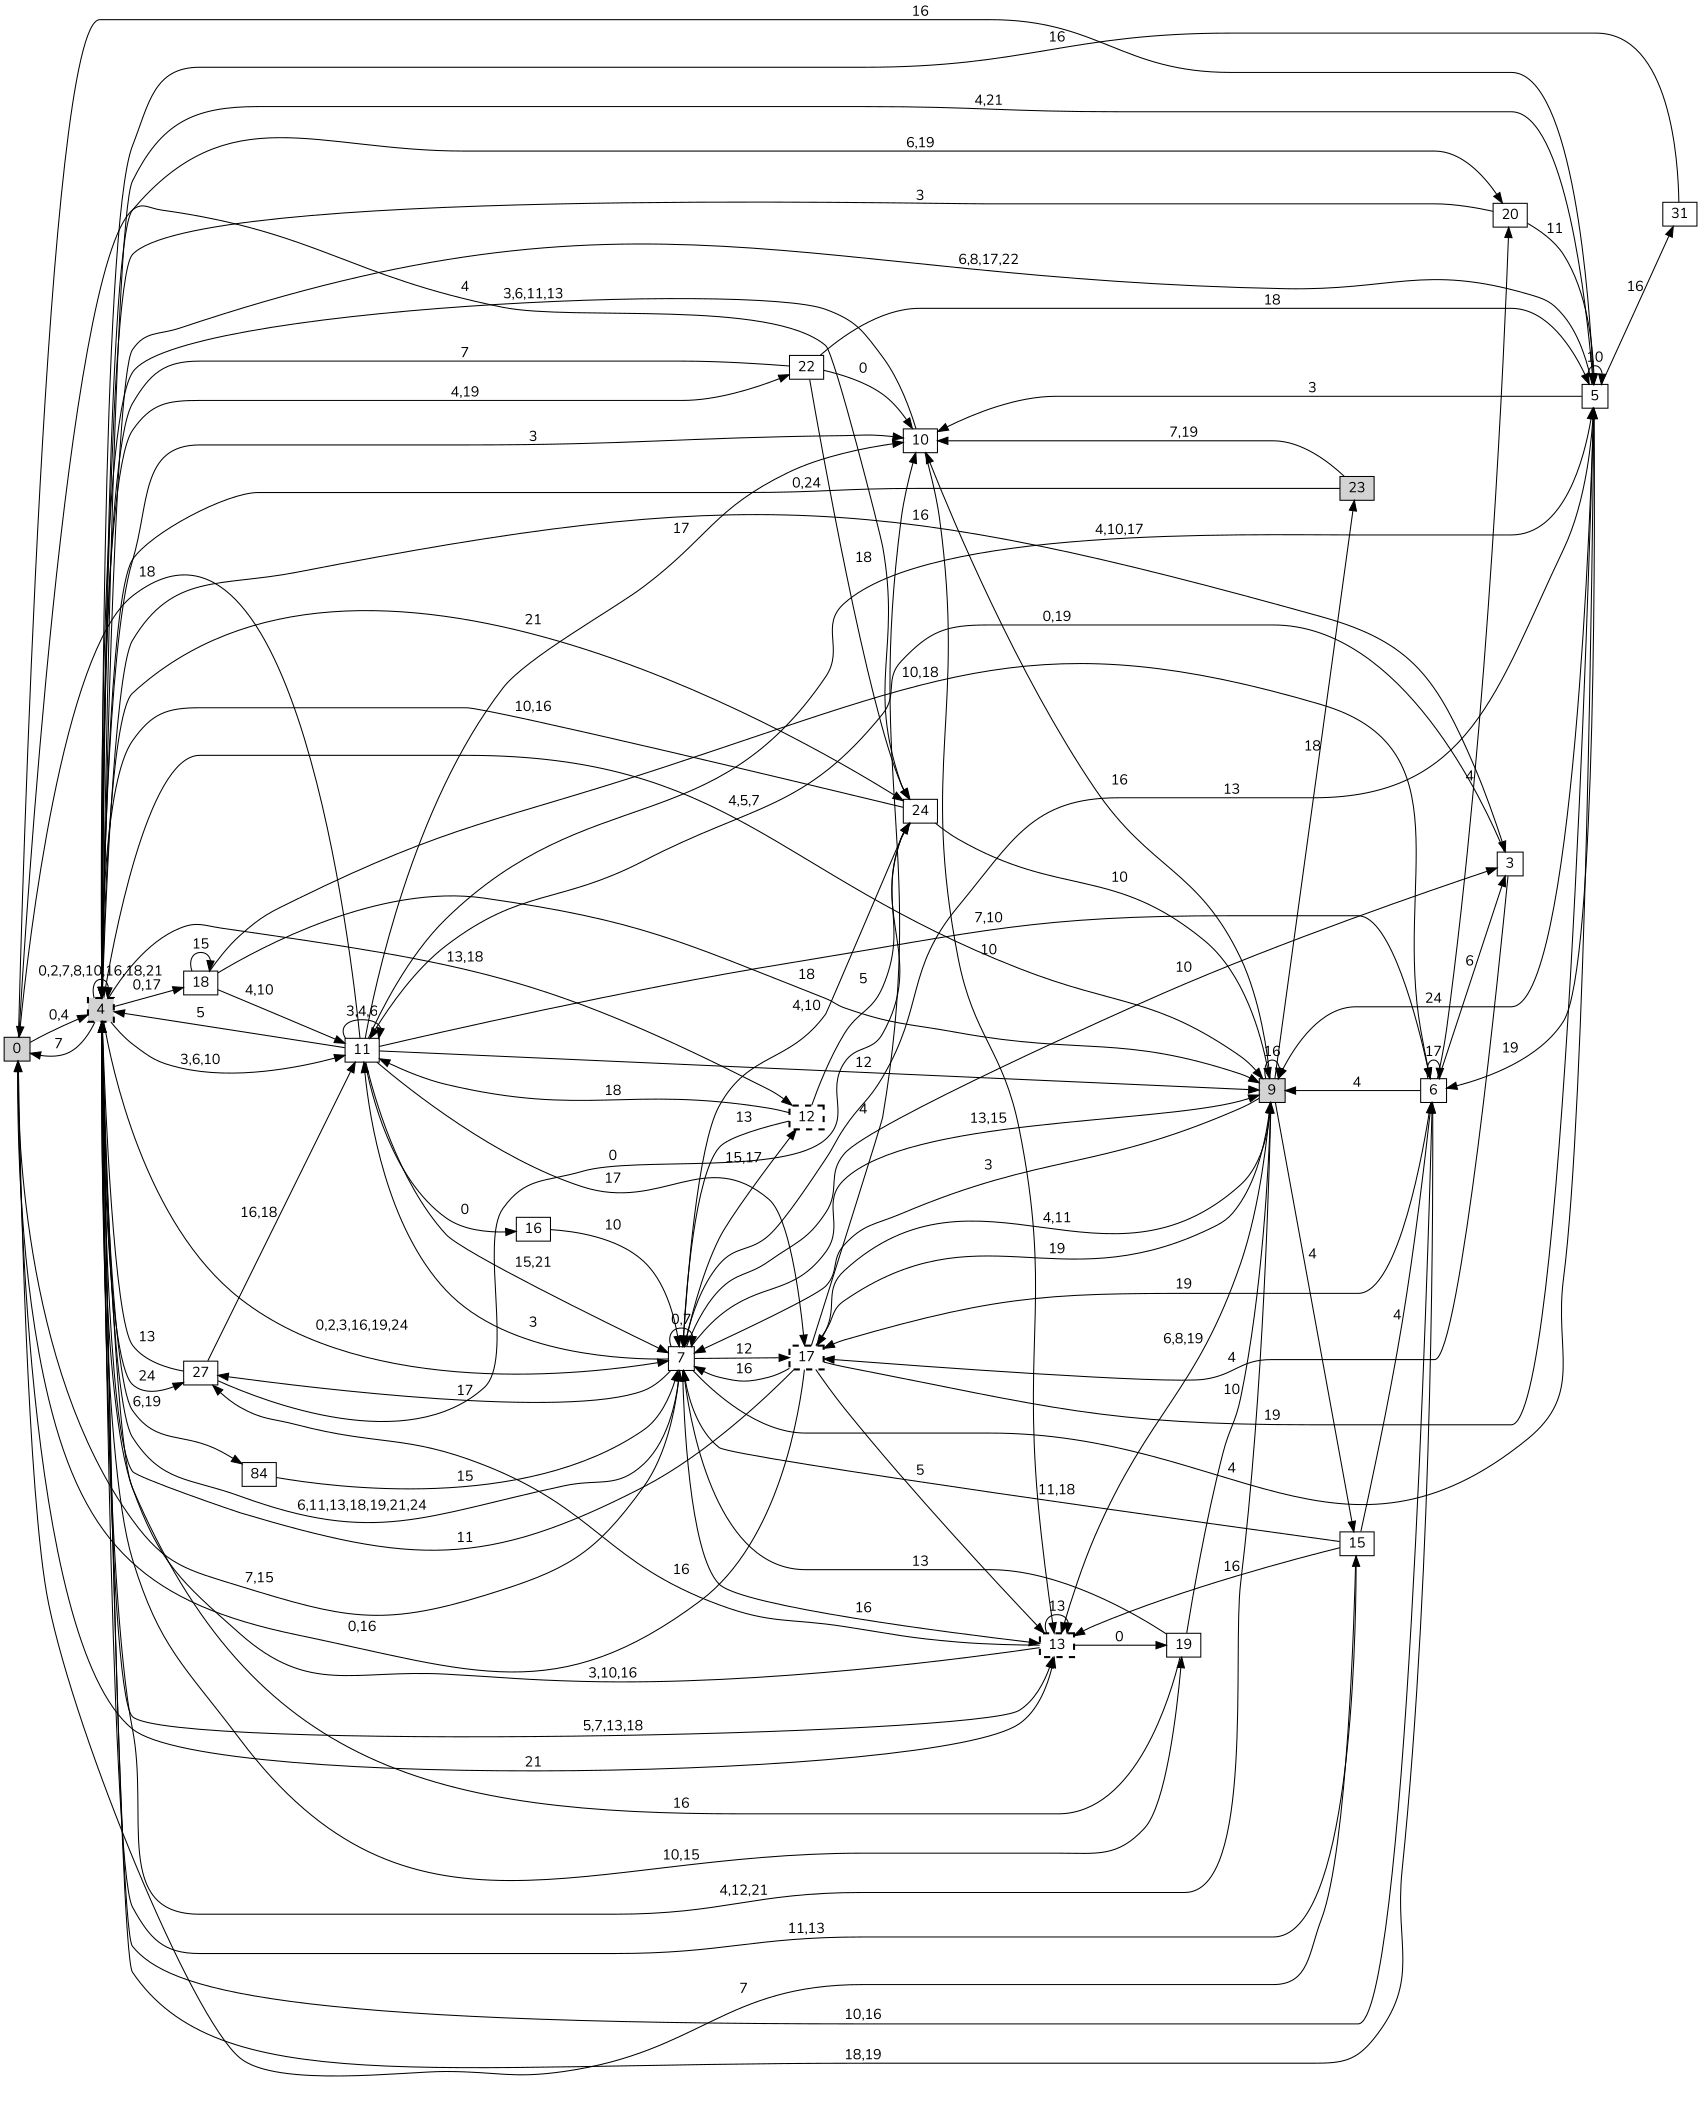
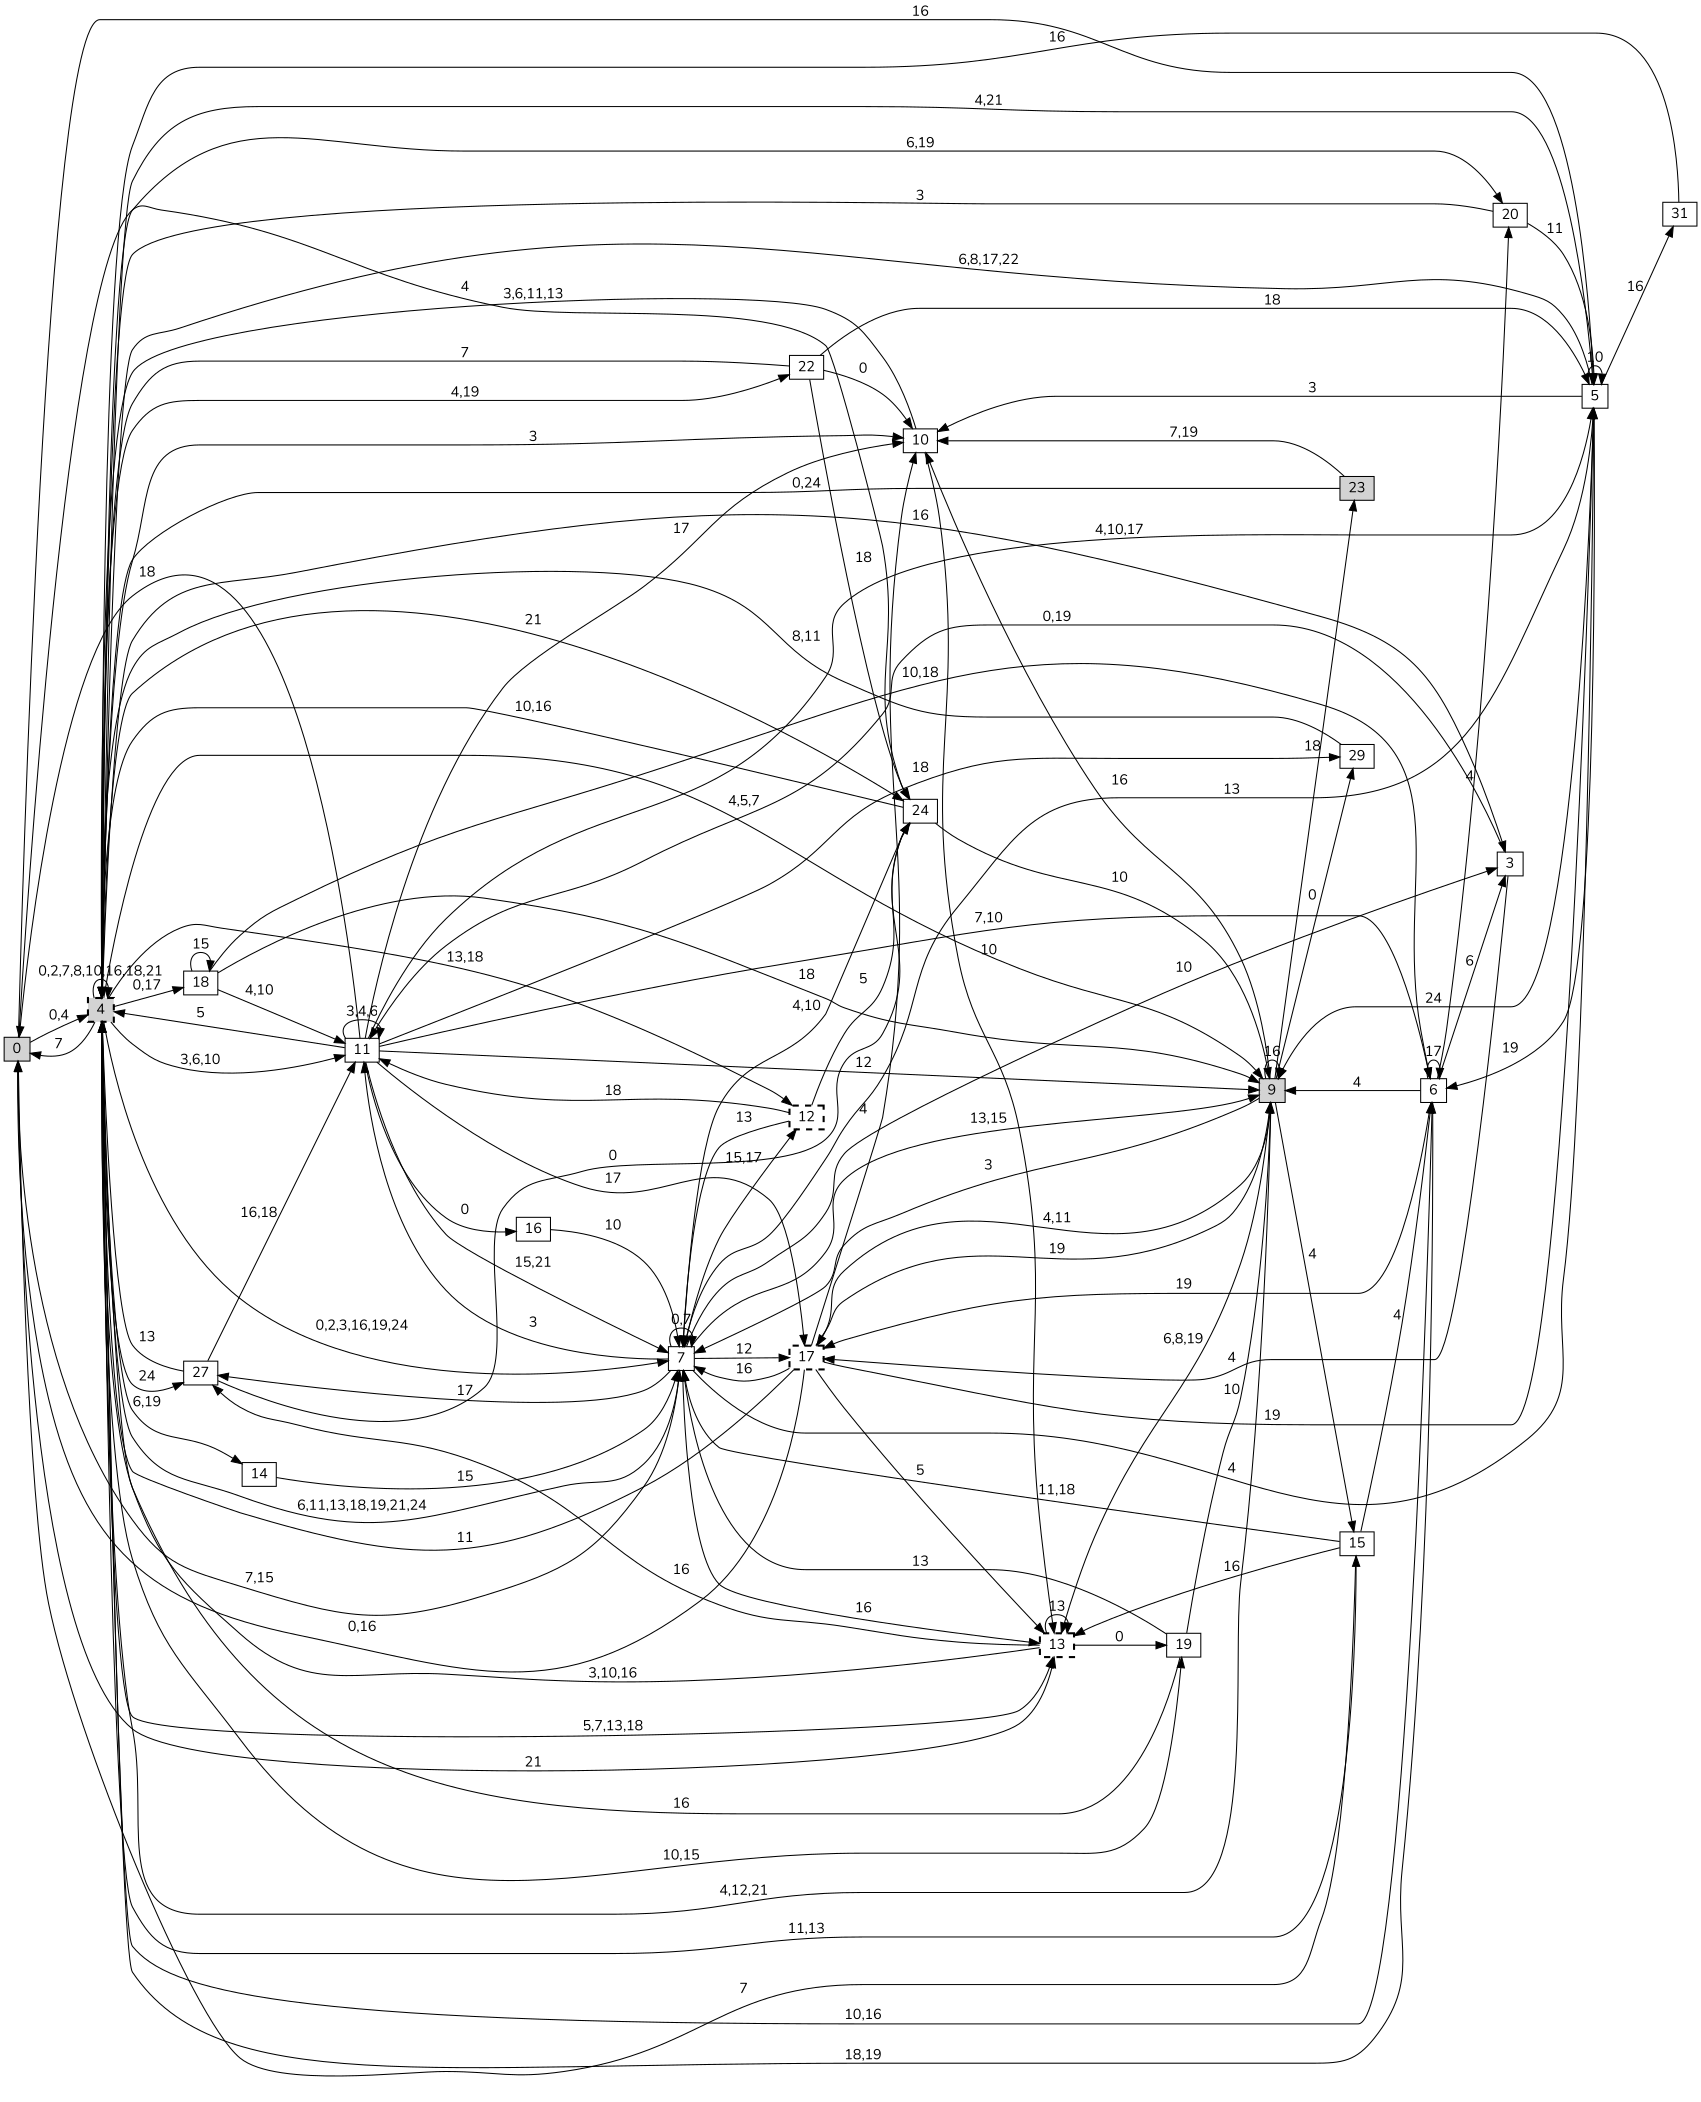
none -> (1357, 756)
(259, 1474) -> (259, 1474)
